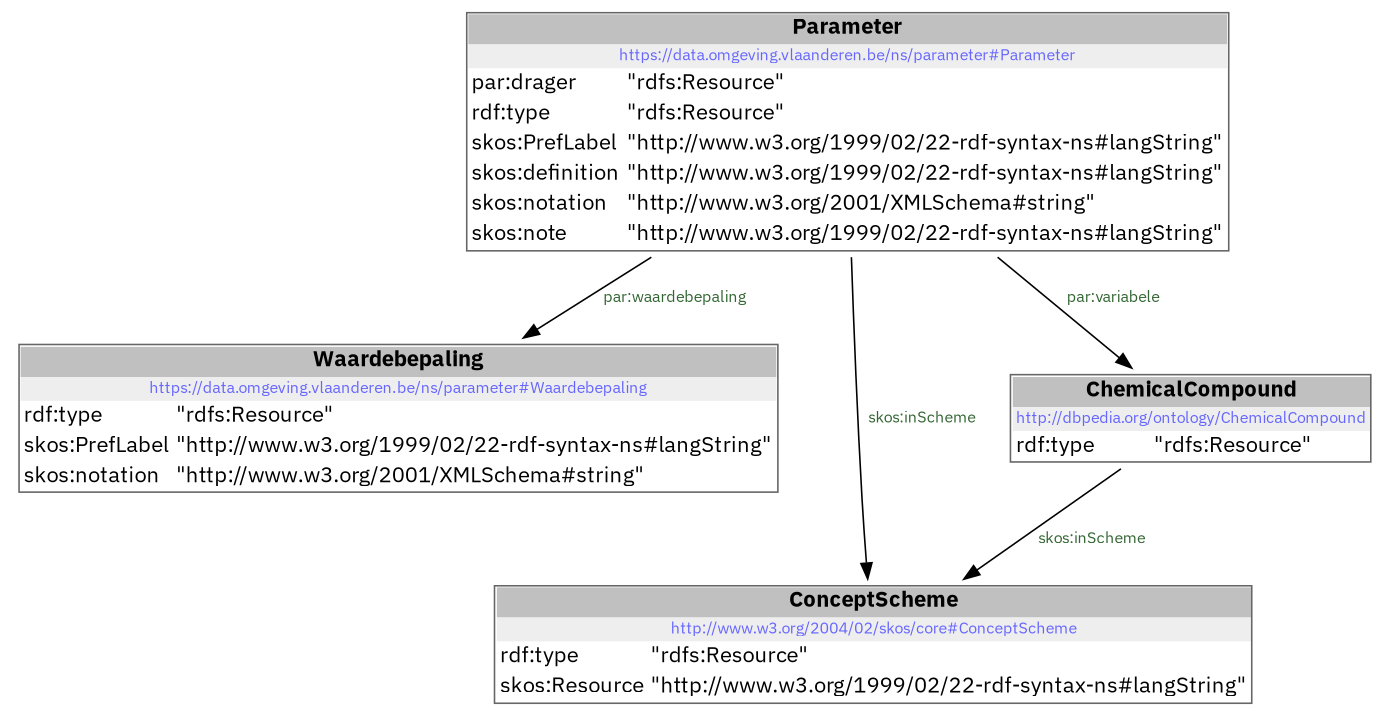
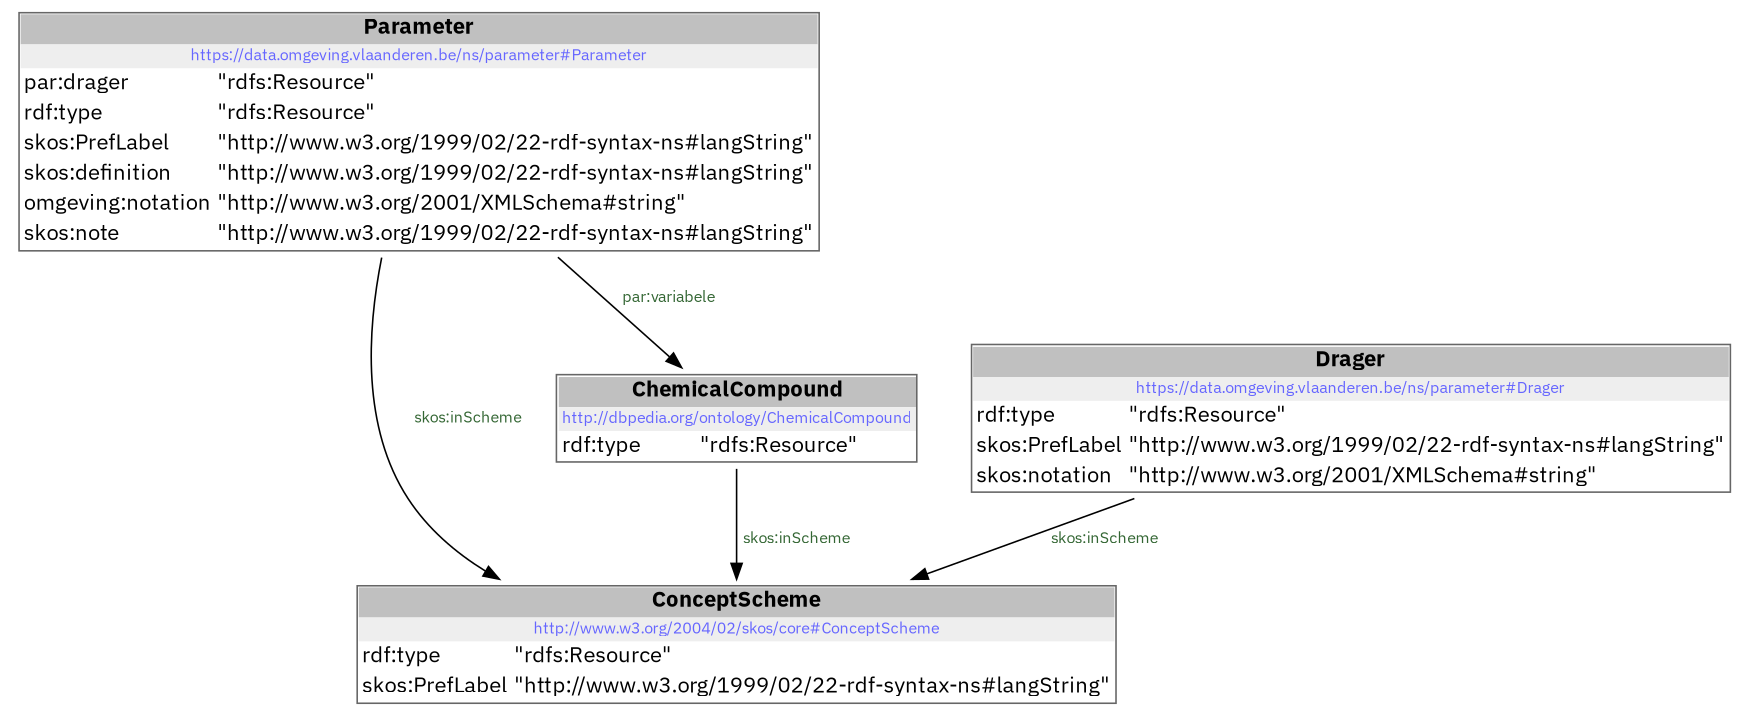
(540, 203) -> (117, 203)
(398, 418) -> none
none -> (1351, 418)
(572, 686) -> (435, 686)
